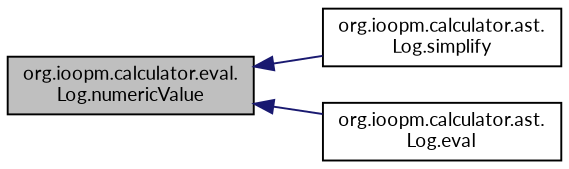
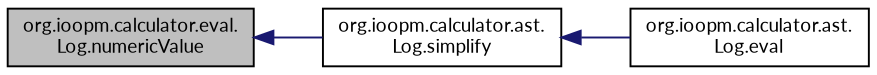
(298, 110) -> (606, 37)
